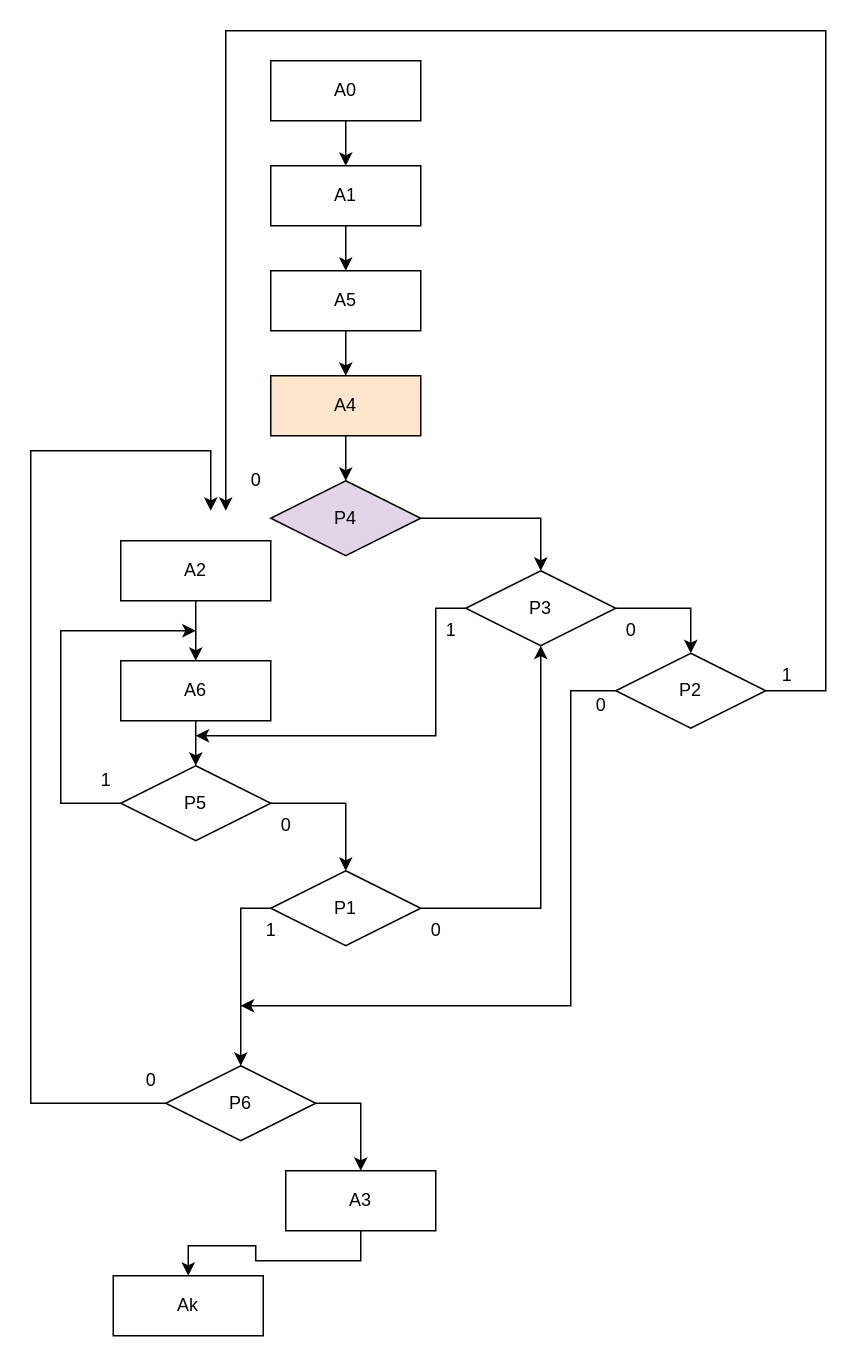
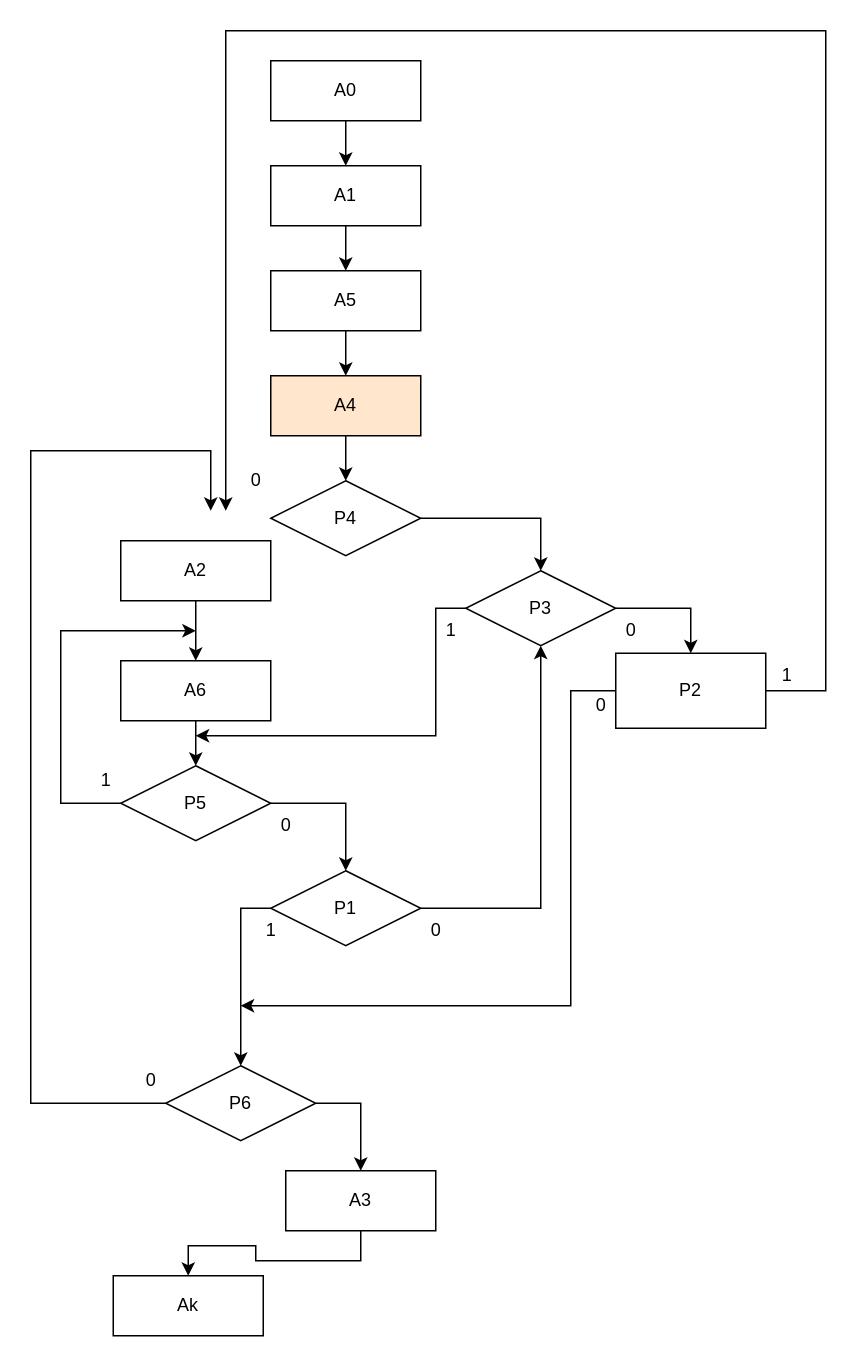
(346, 518) -> (346, 518)
(691, 691) -> (691, 691)
